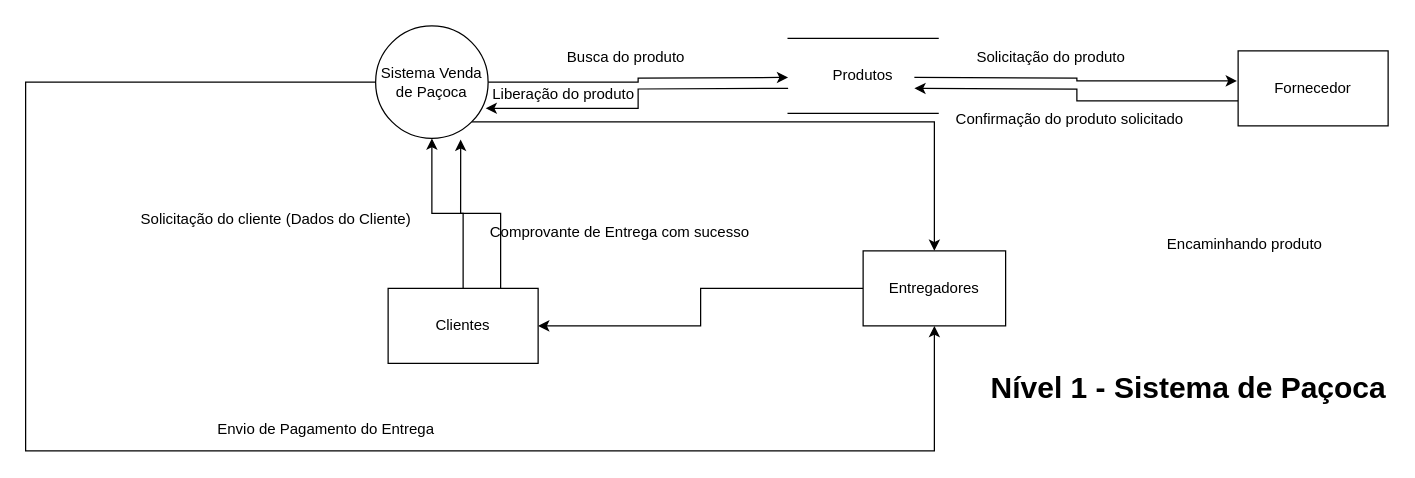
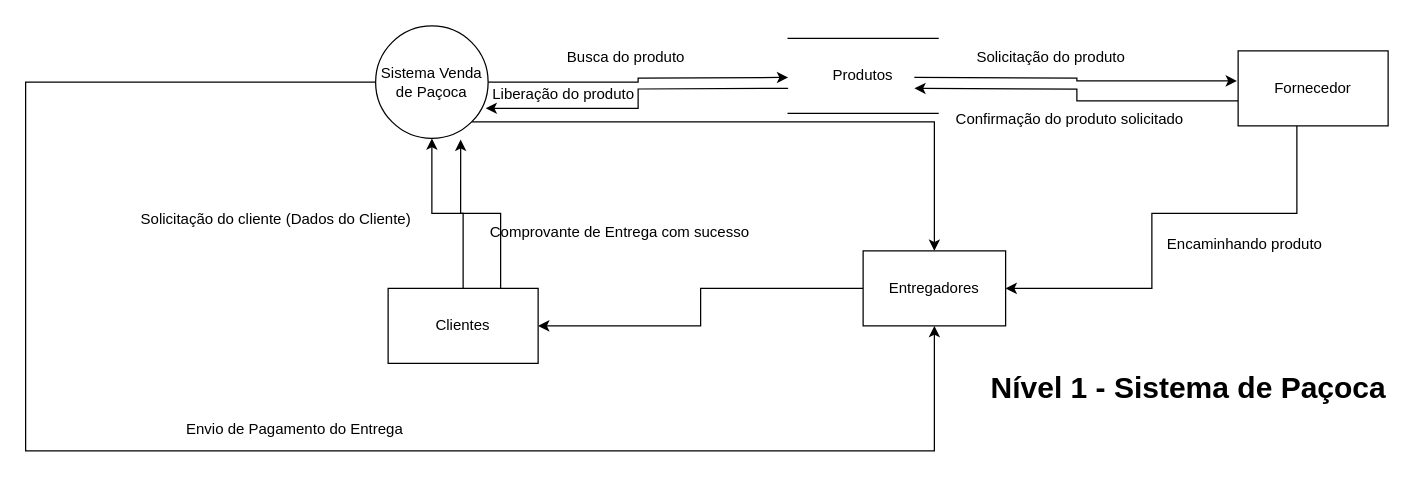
none -> (1162, 213)
(326, 429) -> (294, 429)
